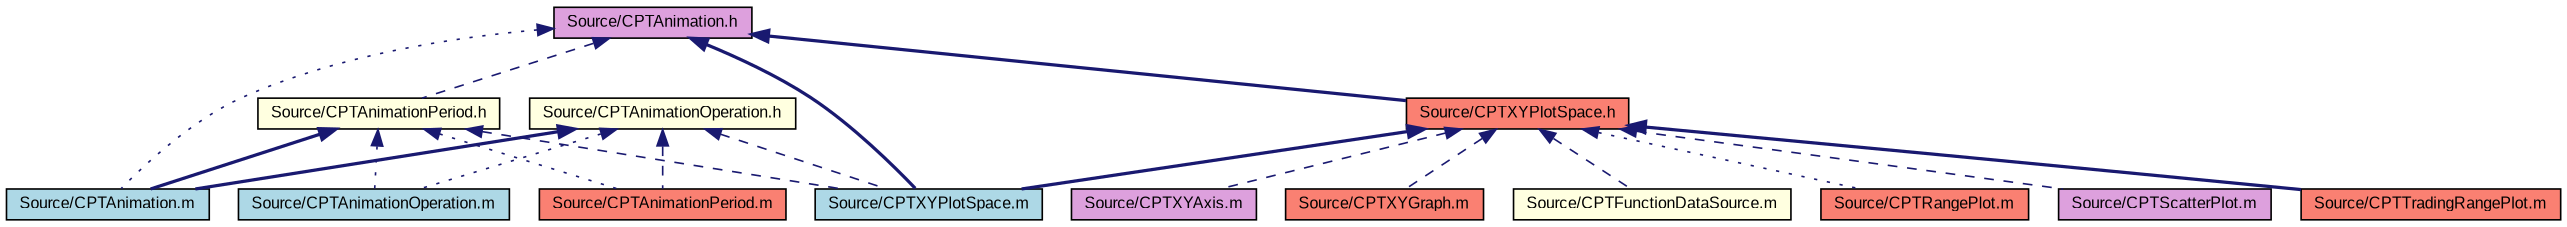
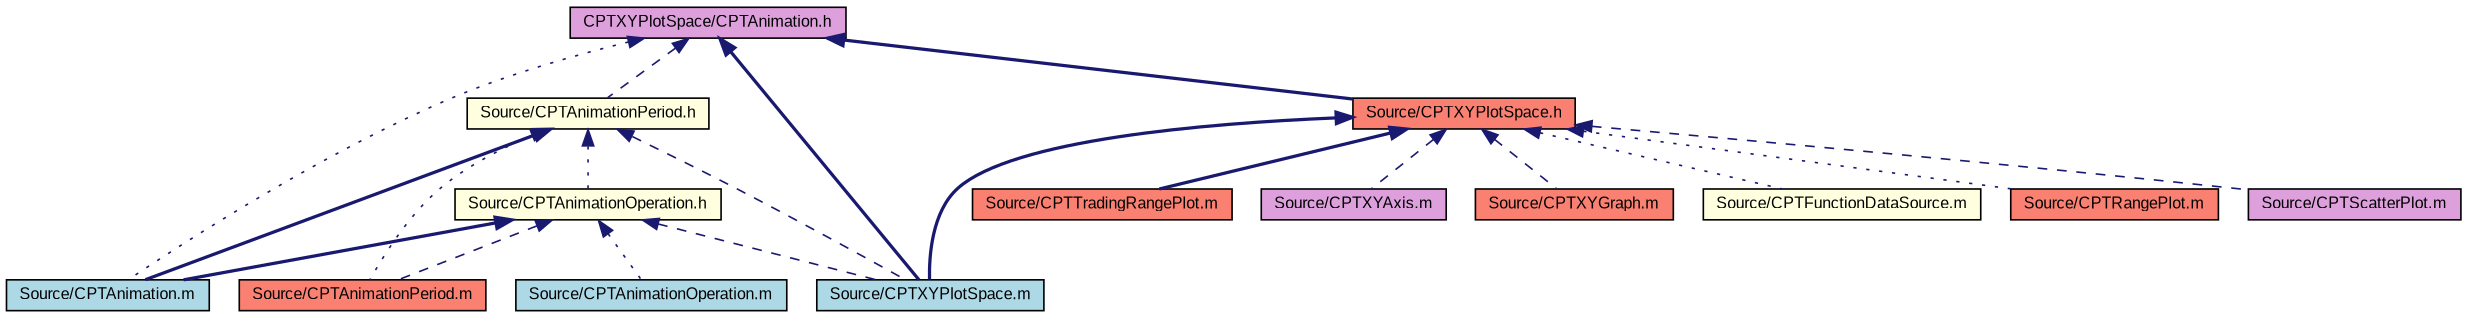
(653, 23) -> (708, 23)
(1592, 164) -> (1661, 161)
(376, 171) -> (588, 167)
